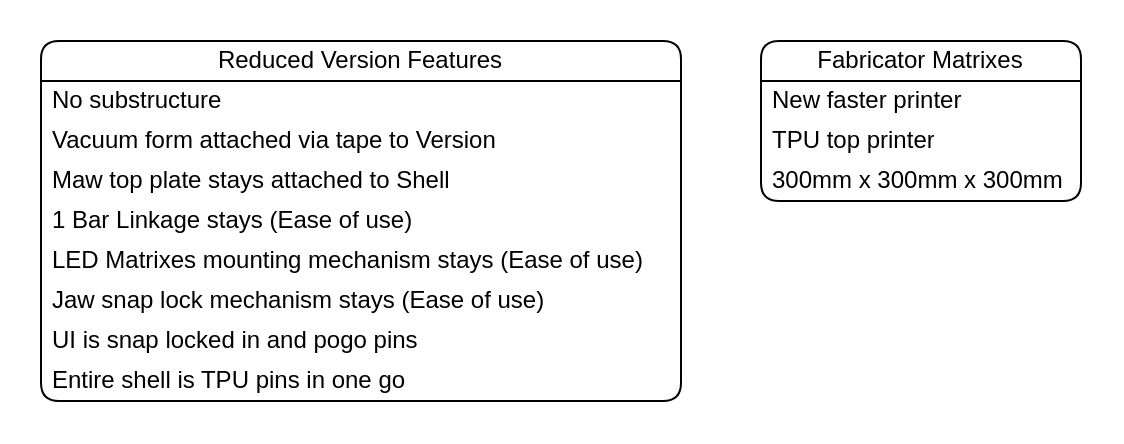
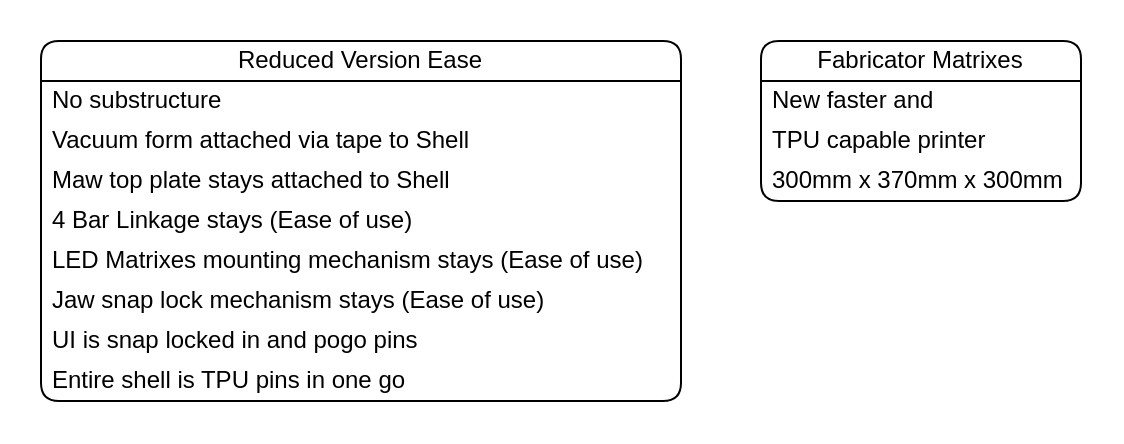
(361, 61) -> (361, 61)
(885, 101) -> (861, 101)
(297, 141) -> (280, 141)
(864, 141) -> (888, 141)
(902, 181) -> (902, 181)
(253, 221) -> (253, 221)
